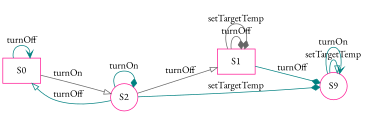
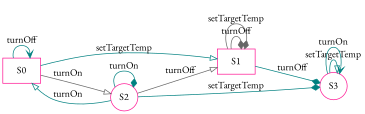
none -> (125, 53)
(334, 86) -> (334, 86)
(68, 94) -> (68, 94)
